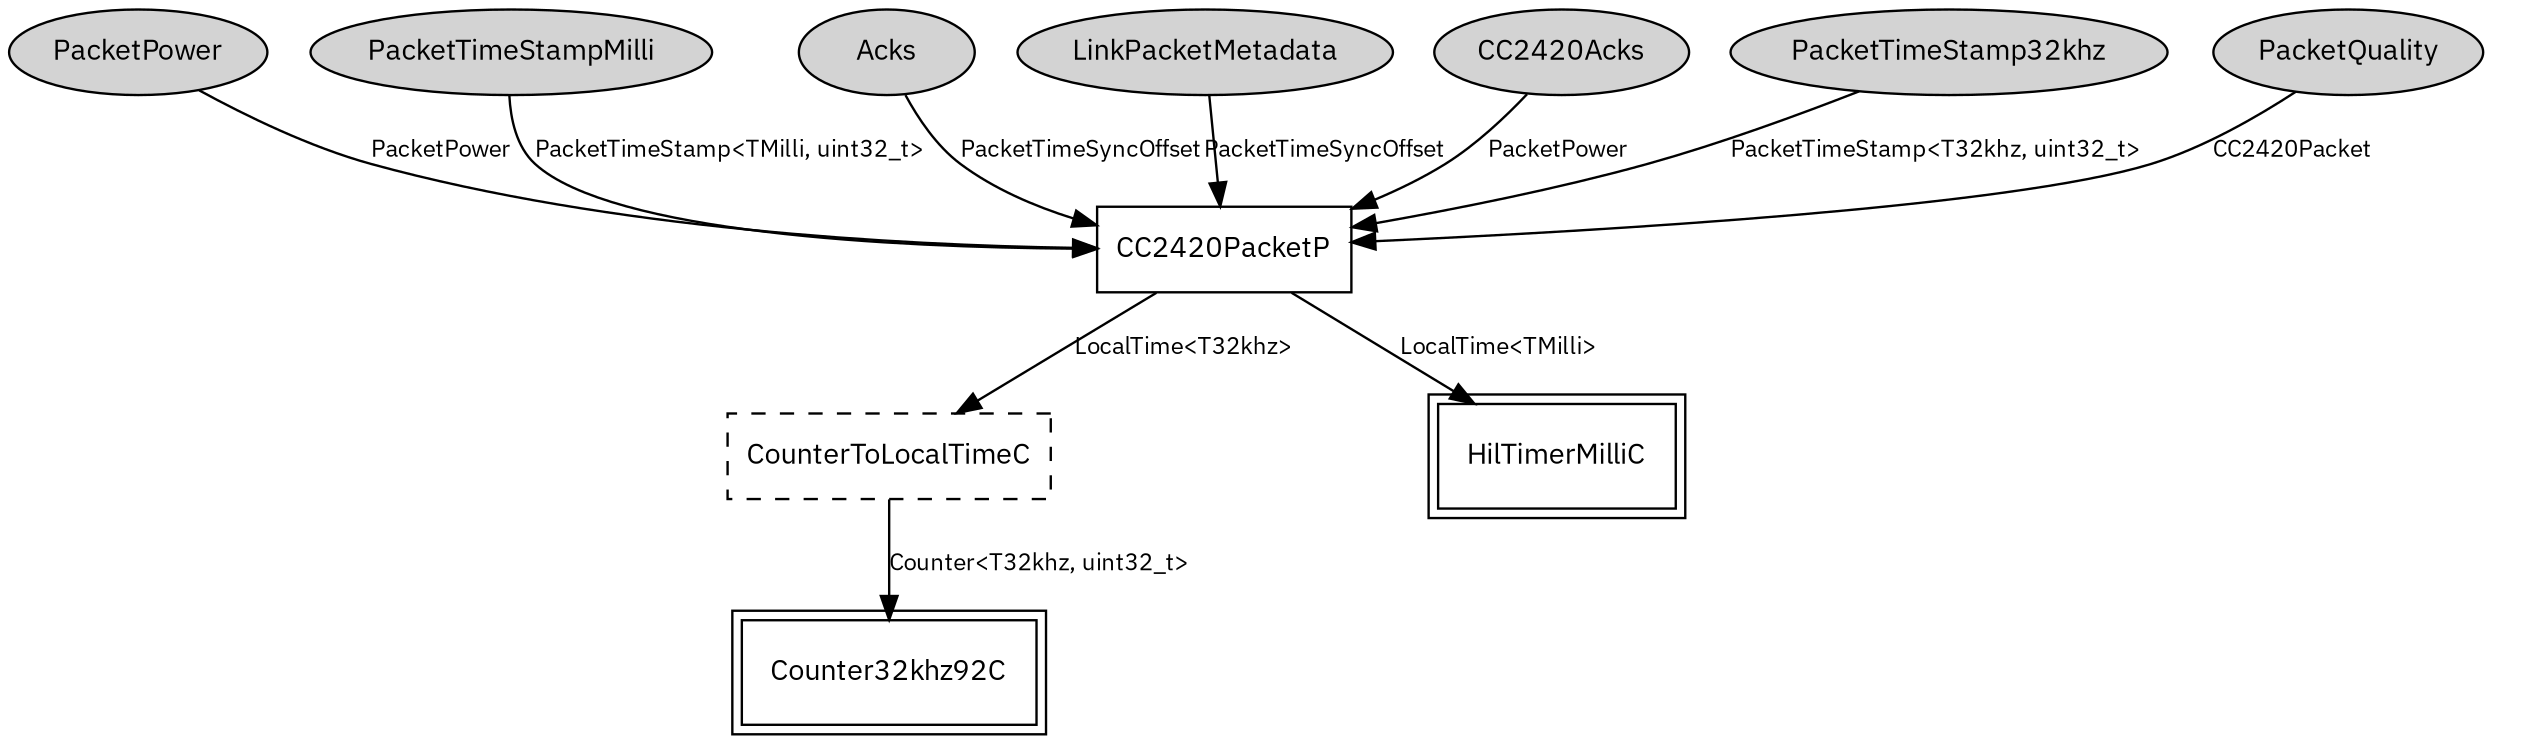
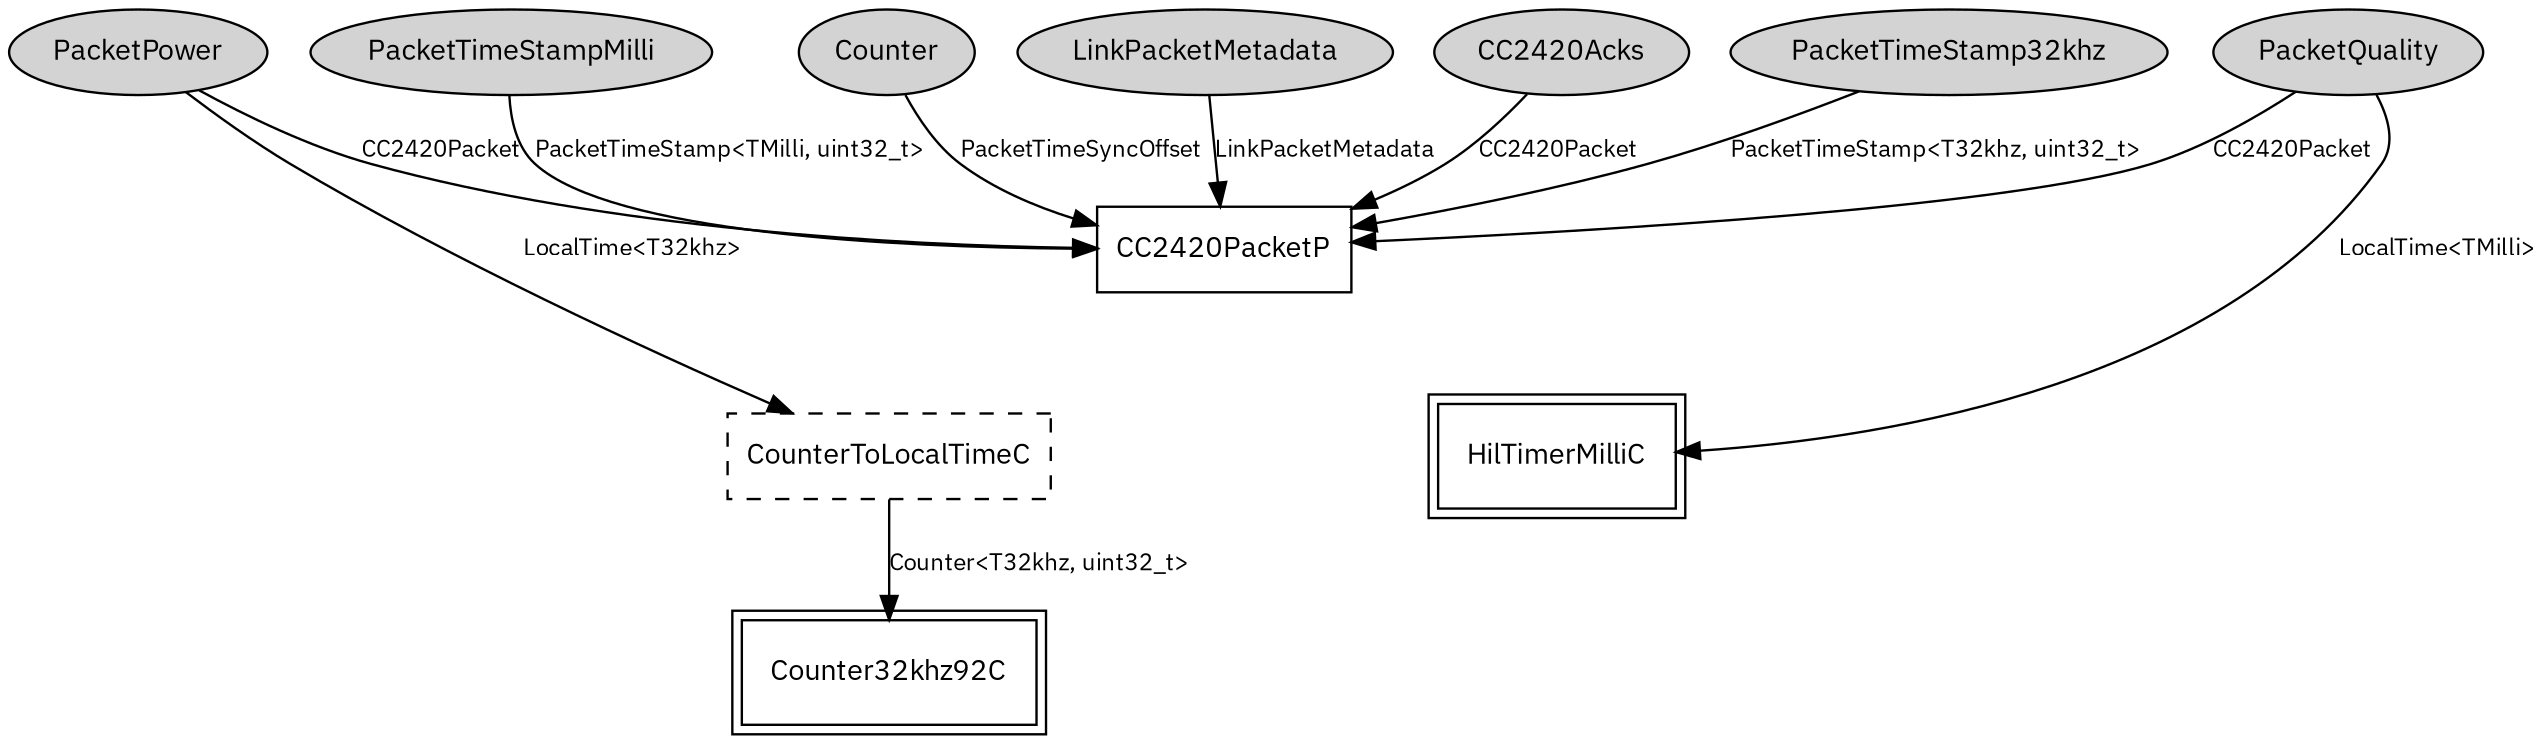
(887, 52) -> (887, 52)
(441, 151) -> (441, 151)
(1325, 151) -> (1325, 151)
(1558, 151) -> (1558, 151)
(1373, 342) -> (2107, 364)
(1067, 347) -> (470, 262)
